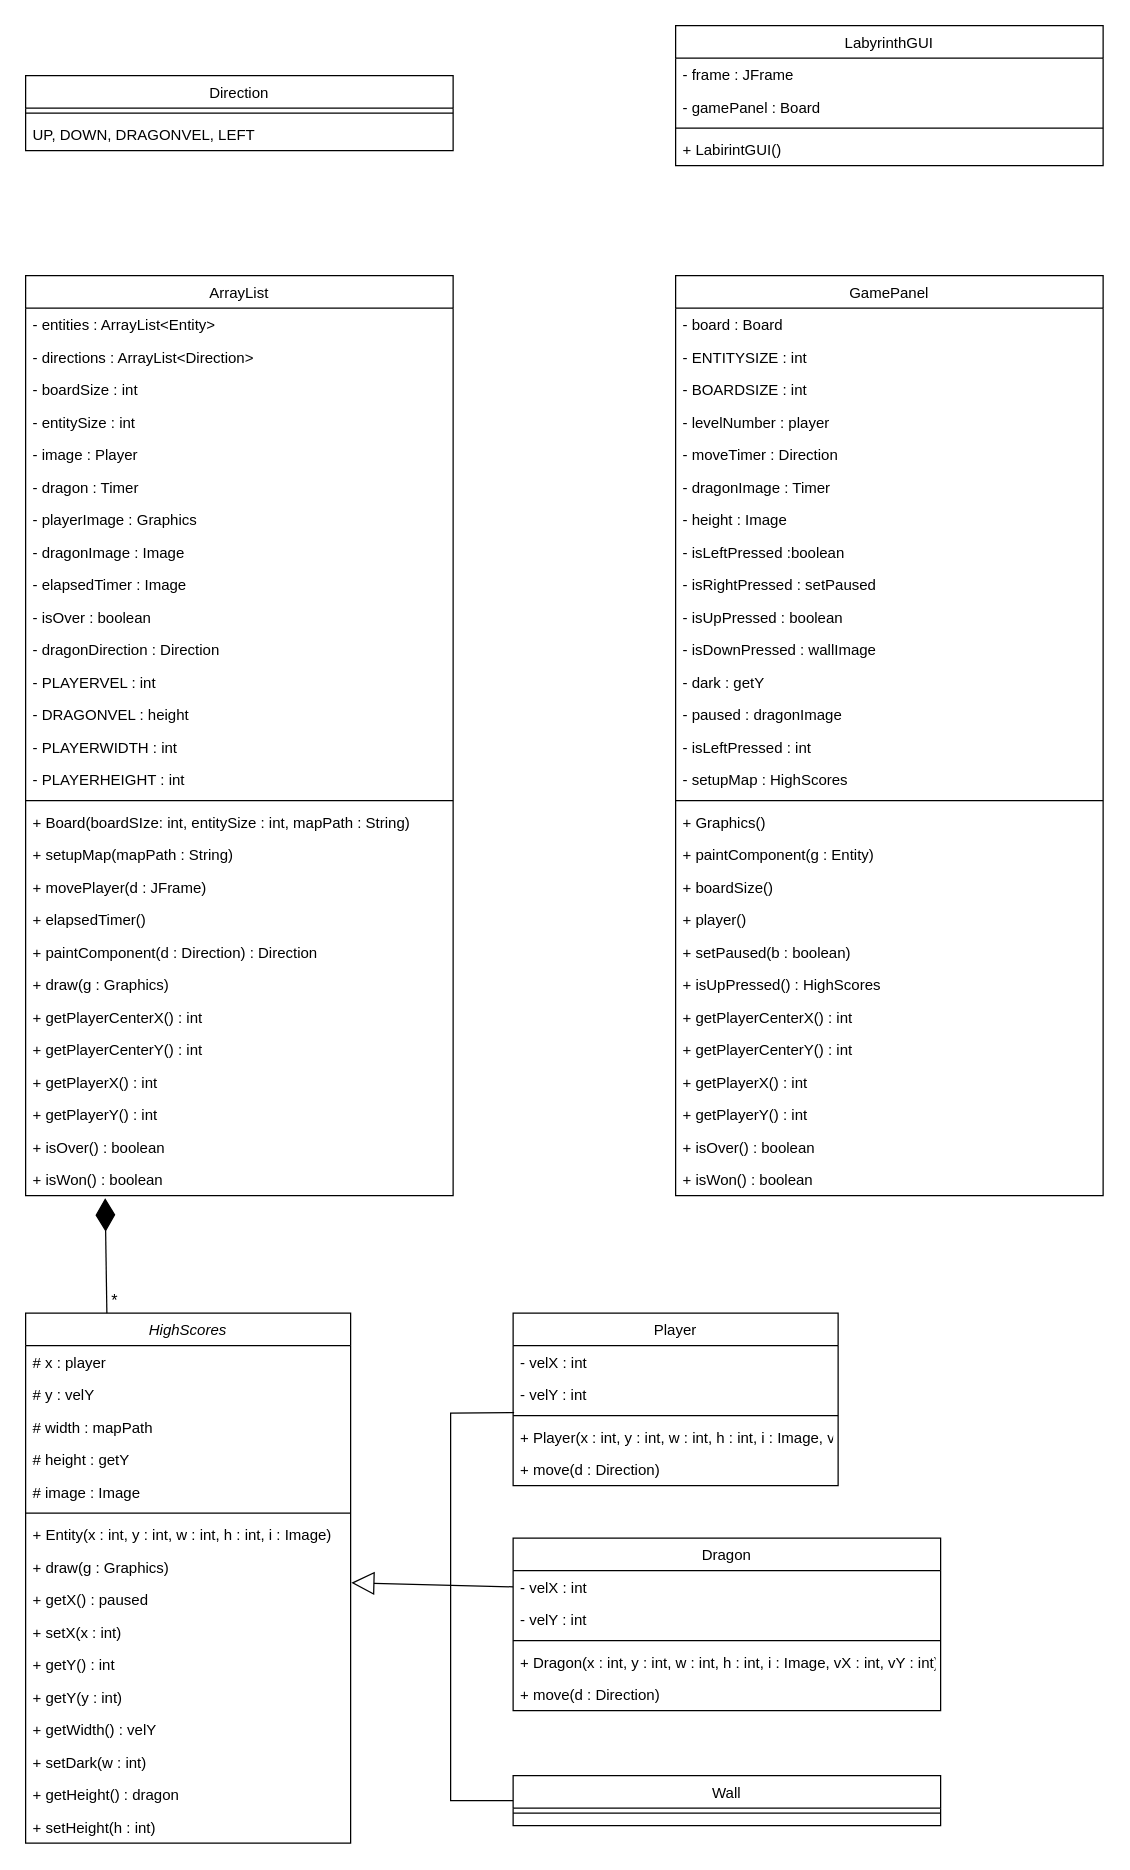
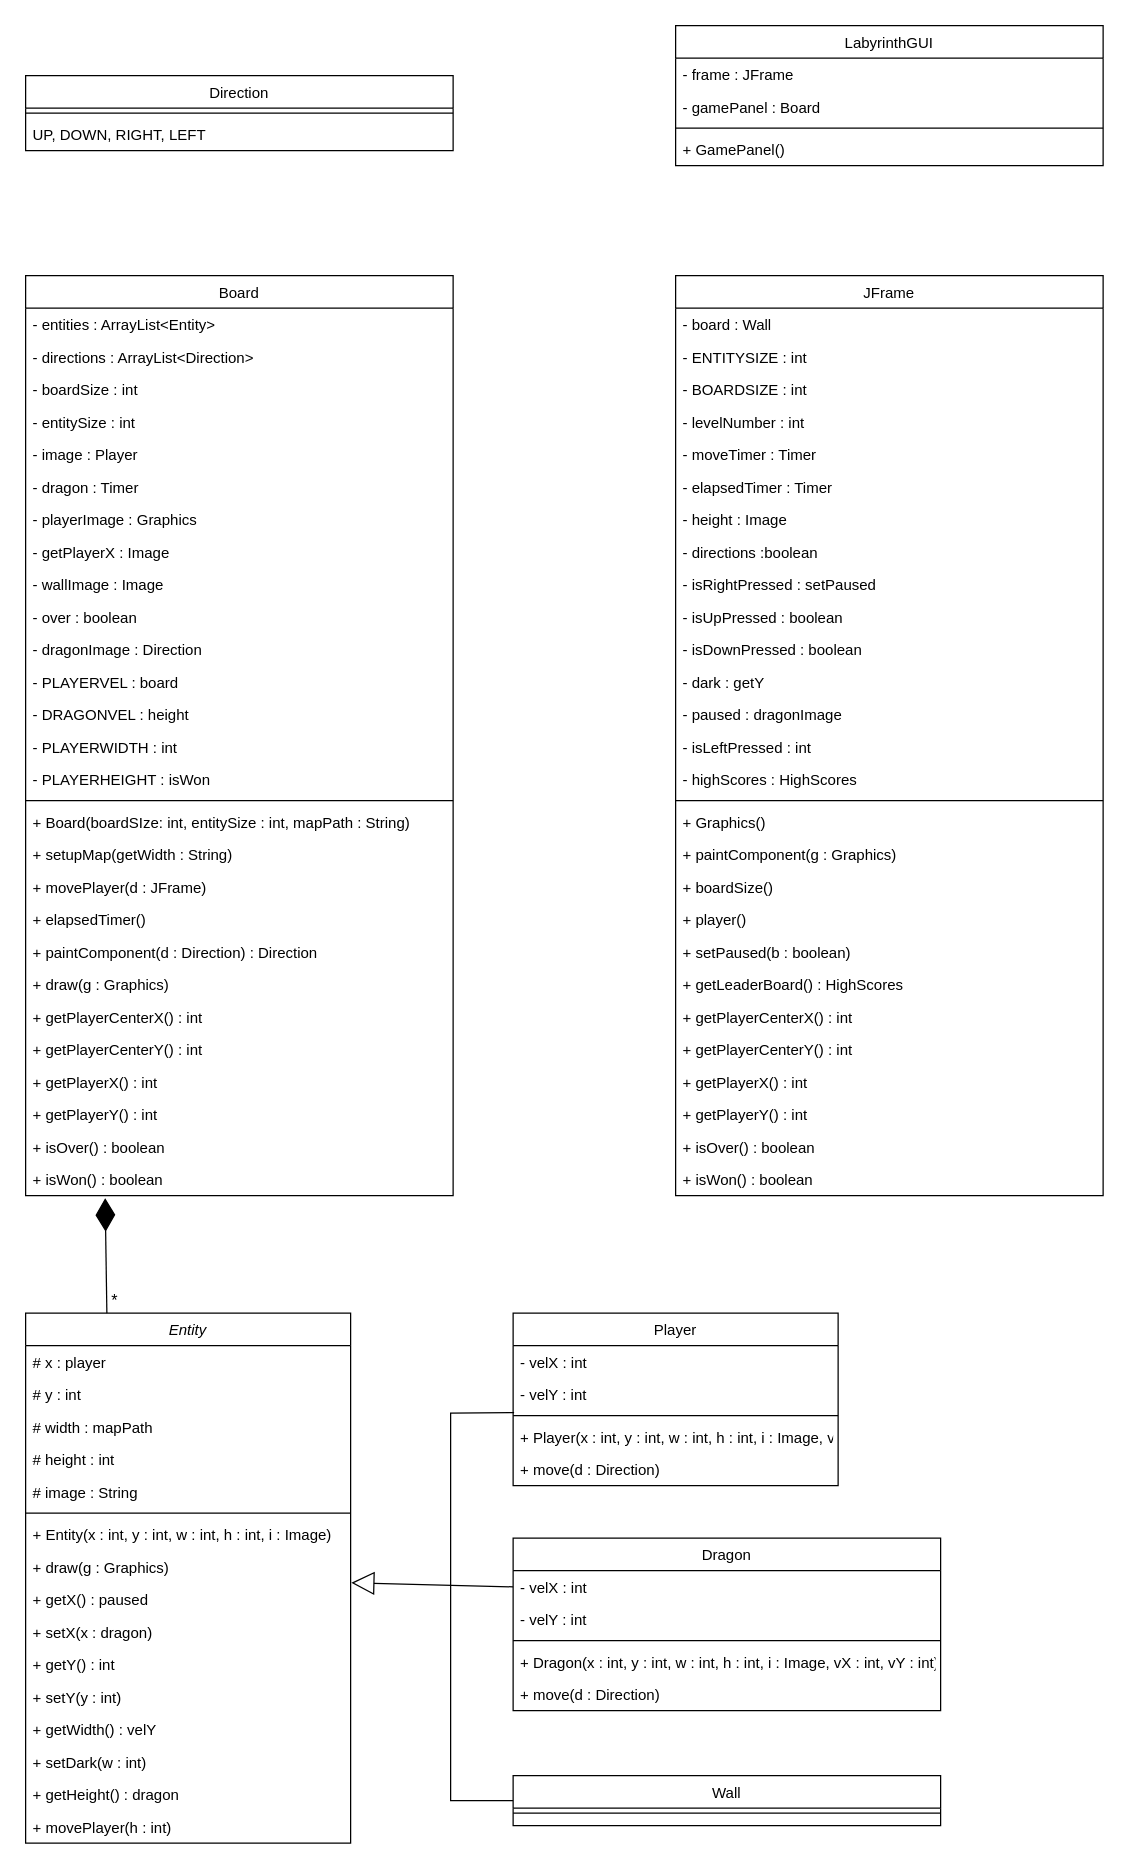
(126, 135) -> (109, 135)
(740, 150) -> (733, 150)
(239, 293) -> (239, 293)
(889, 293) -> (889, 293)
(738, 325) -> (730, 325)
(761, 423) -> (749, 423)
(765, 455) -> (751, 455)
(761, 488) -> (761, 488)
(113, 553) -> (107, 553)
(774, 553) -> (759, 553)
(113, 585) -> (101, 585)
(96, 618) -> (90, 618)
(139, 650) -> (126, 650)
(782, 650) -> (776, 650)
(94, 683) -> (105, 683)
(107, 780) -> (115, 780)
(769, 780) -> (776, 780)
(140, 855) -> (143, 855)
(788, 855) -> (797, 855)
(788, 985) -> (803, 985)
(188, 1330) -> (188, 1330)
(65, 1395) -> (61, 1395)
(86, 1460) -> (80, 1460)
(86, 1493) -> (88, 1493)
(86, 1633) -> (100, 1633)
(86, 1698) -> (86, 1698)
(105, 1828) -> (109, 1828)
